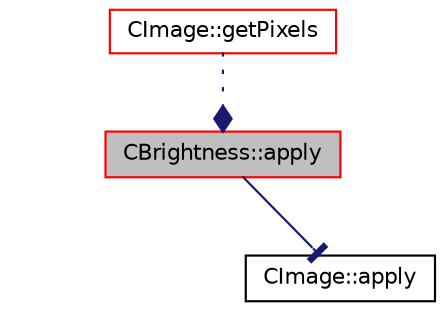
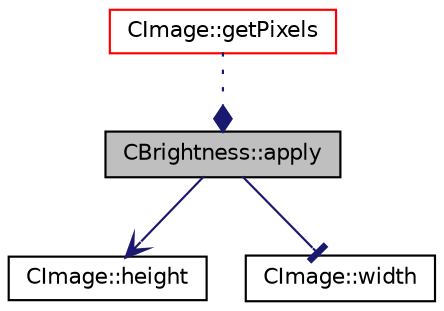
(223, 154) -> (223, 154)
none -> (108, 278)
(340, 278) -> (340, 278)
